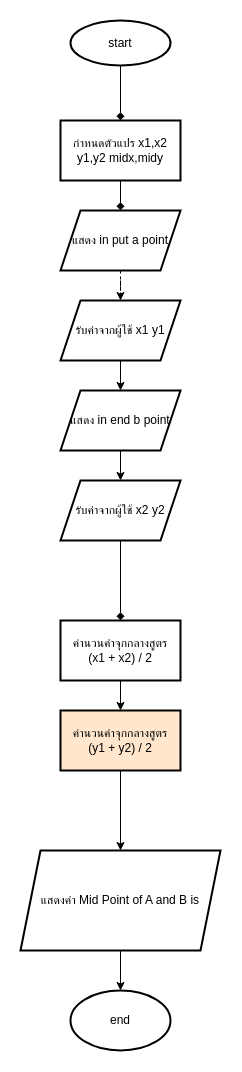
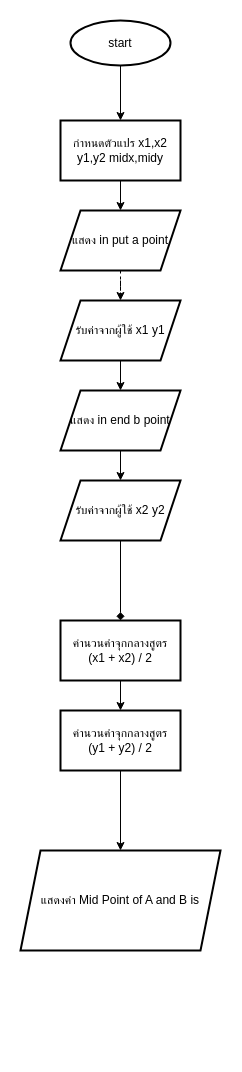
(121, 112) -> (121, 112)
(121, 202) -> (121, 202)
(121, 741) -> (121, 741)
(121, 967) -> none
(121, 1021) -> none
